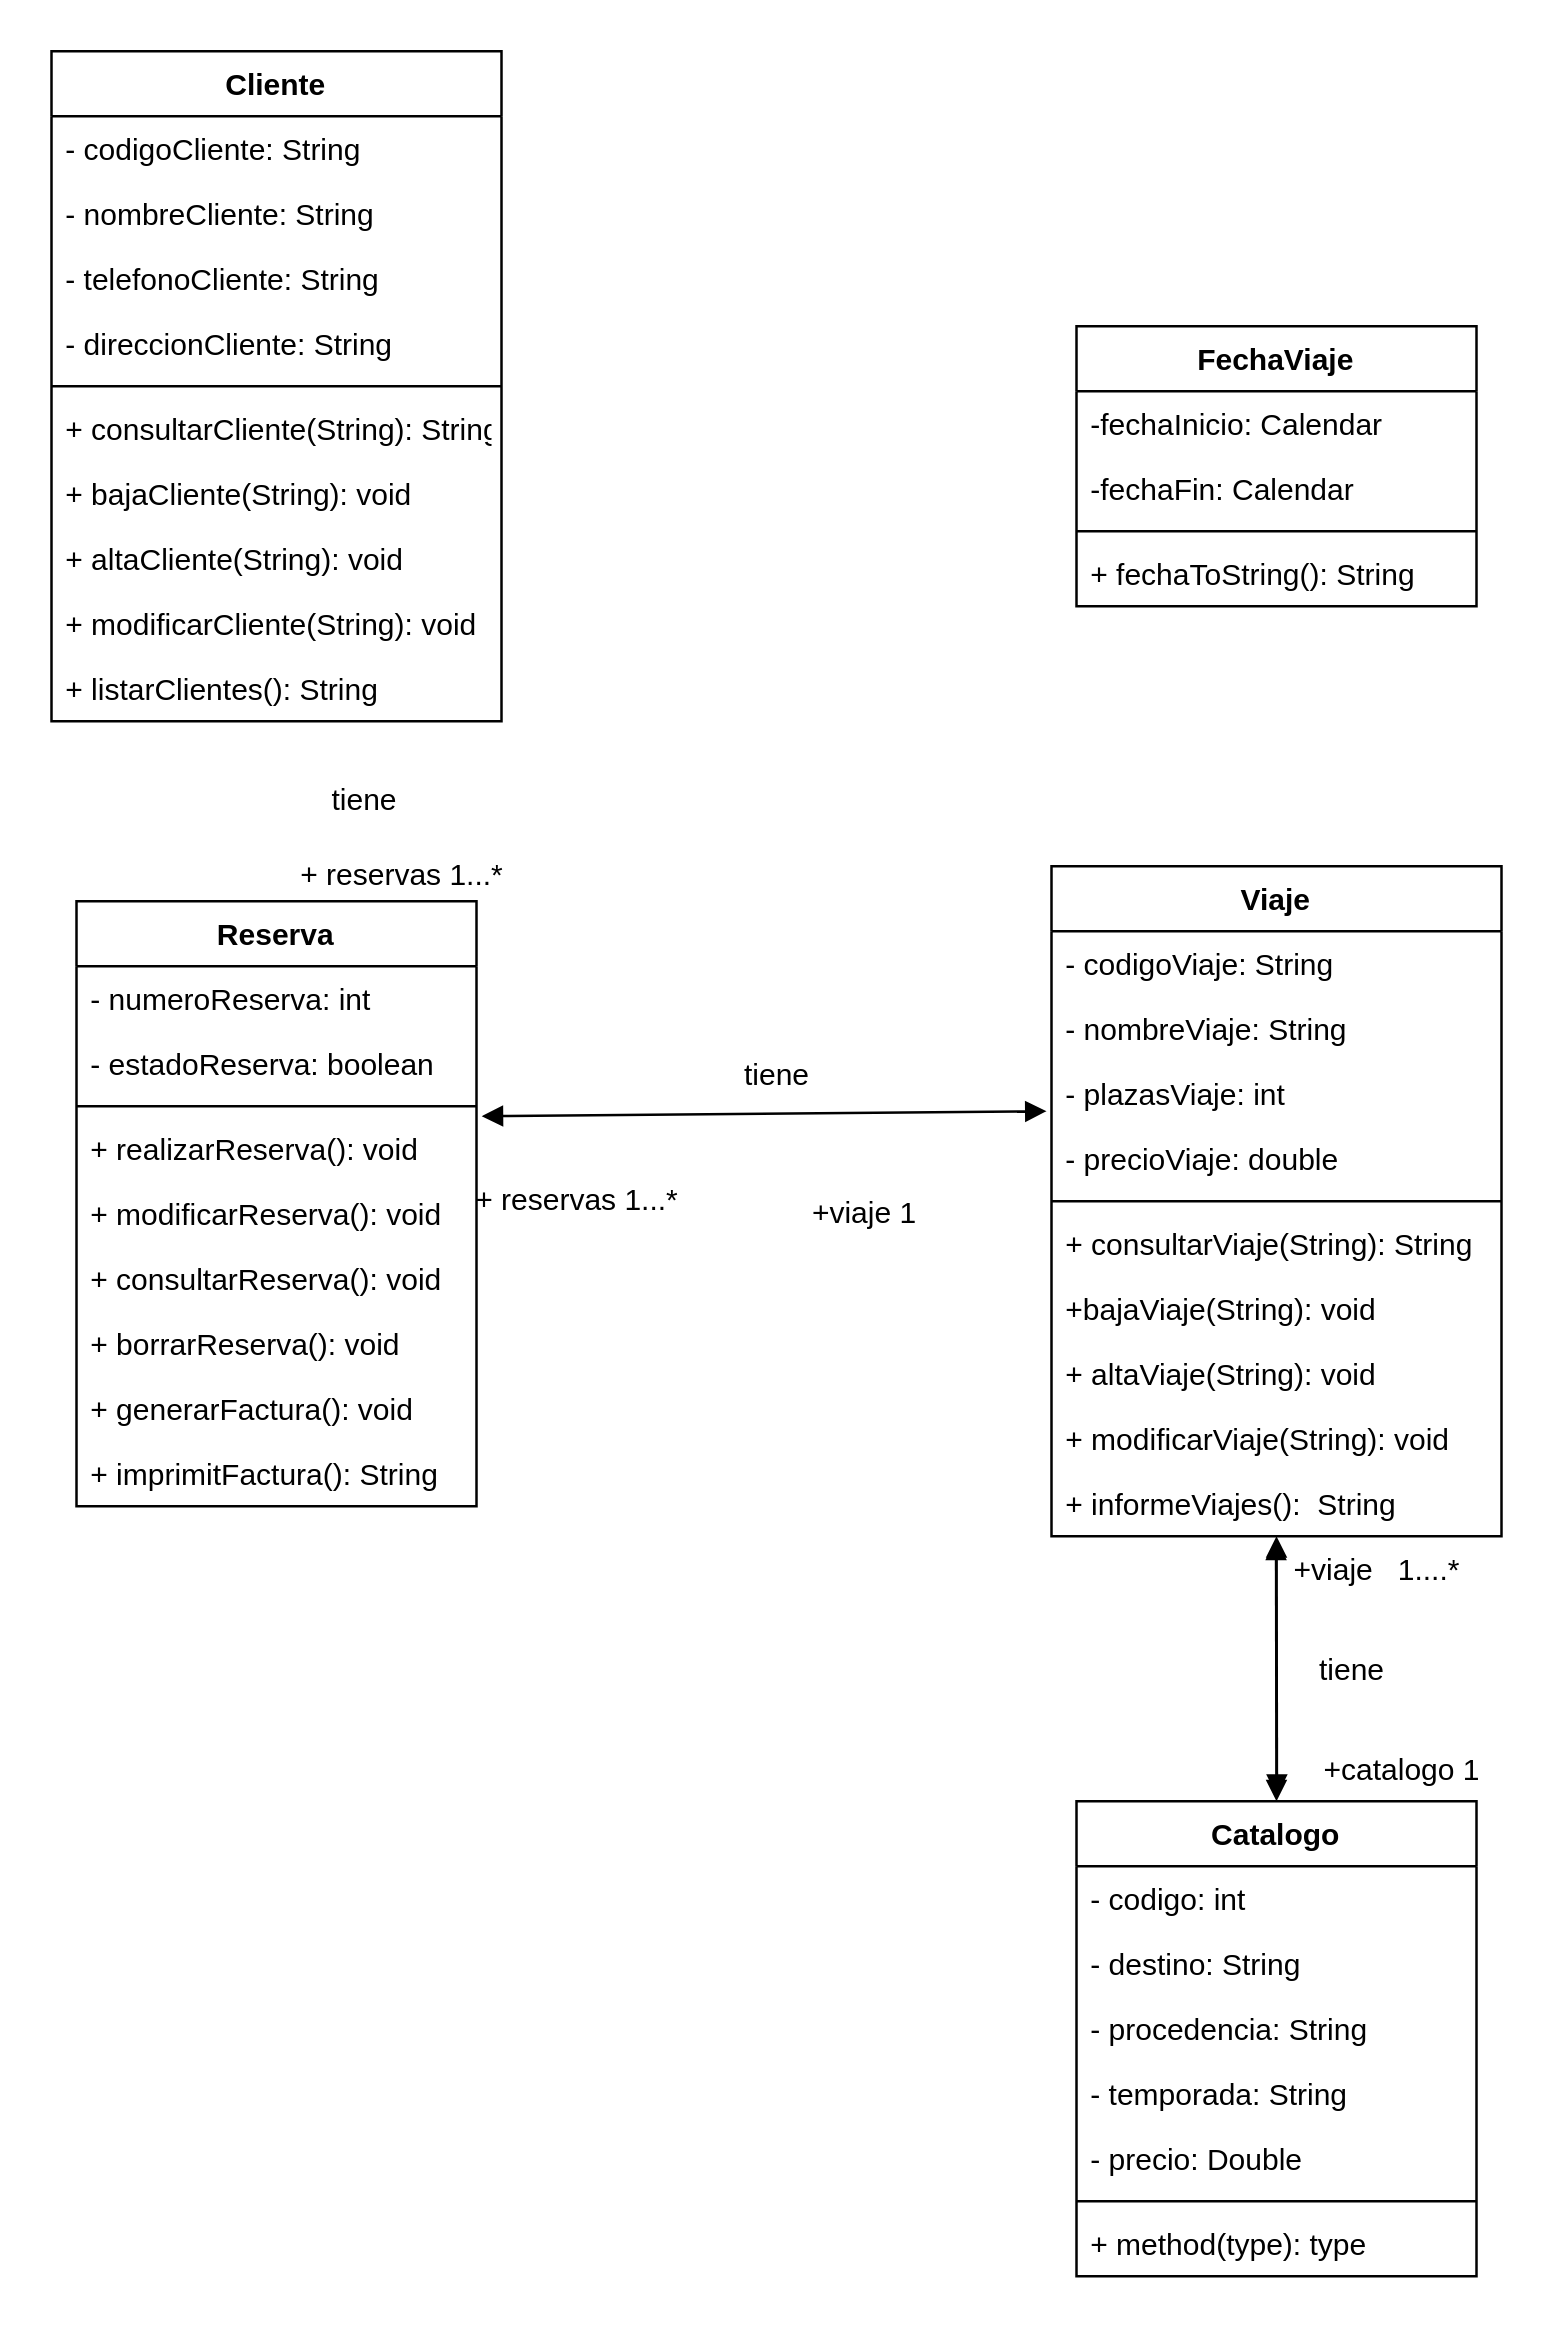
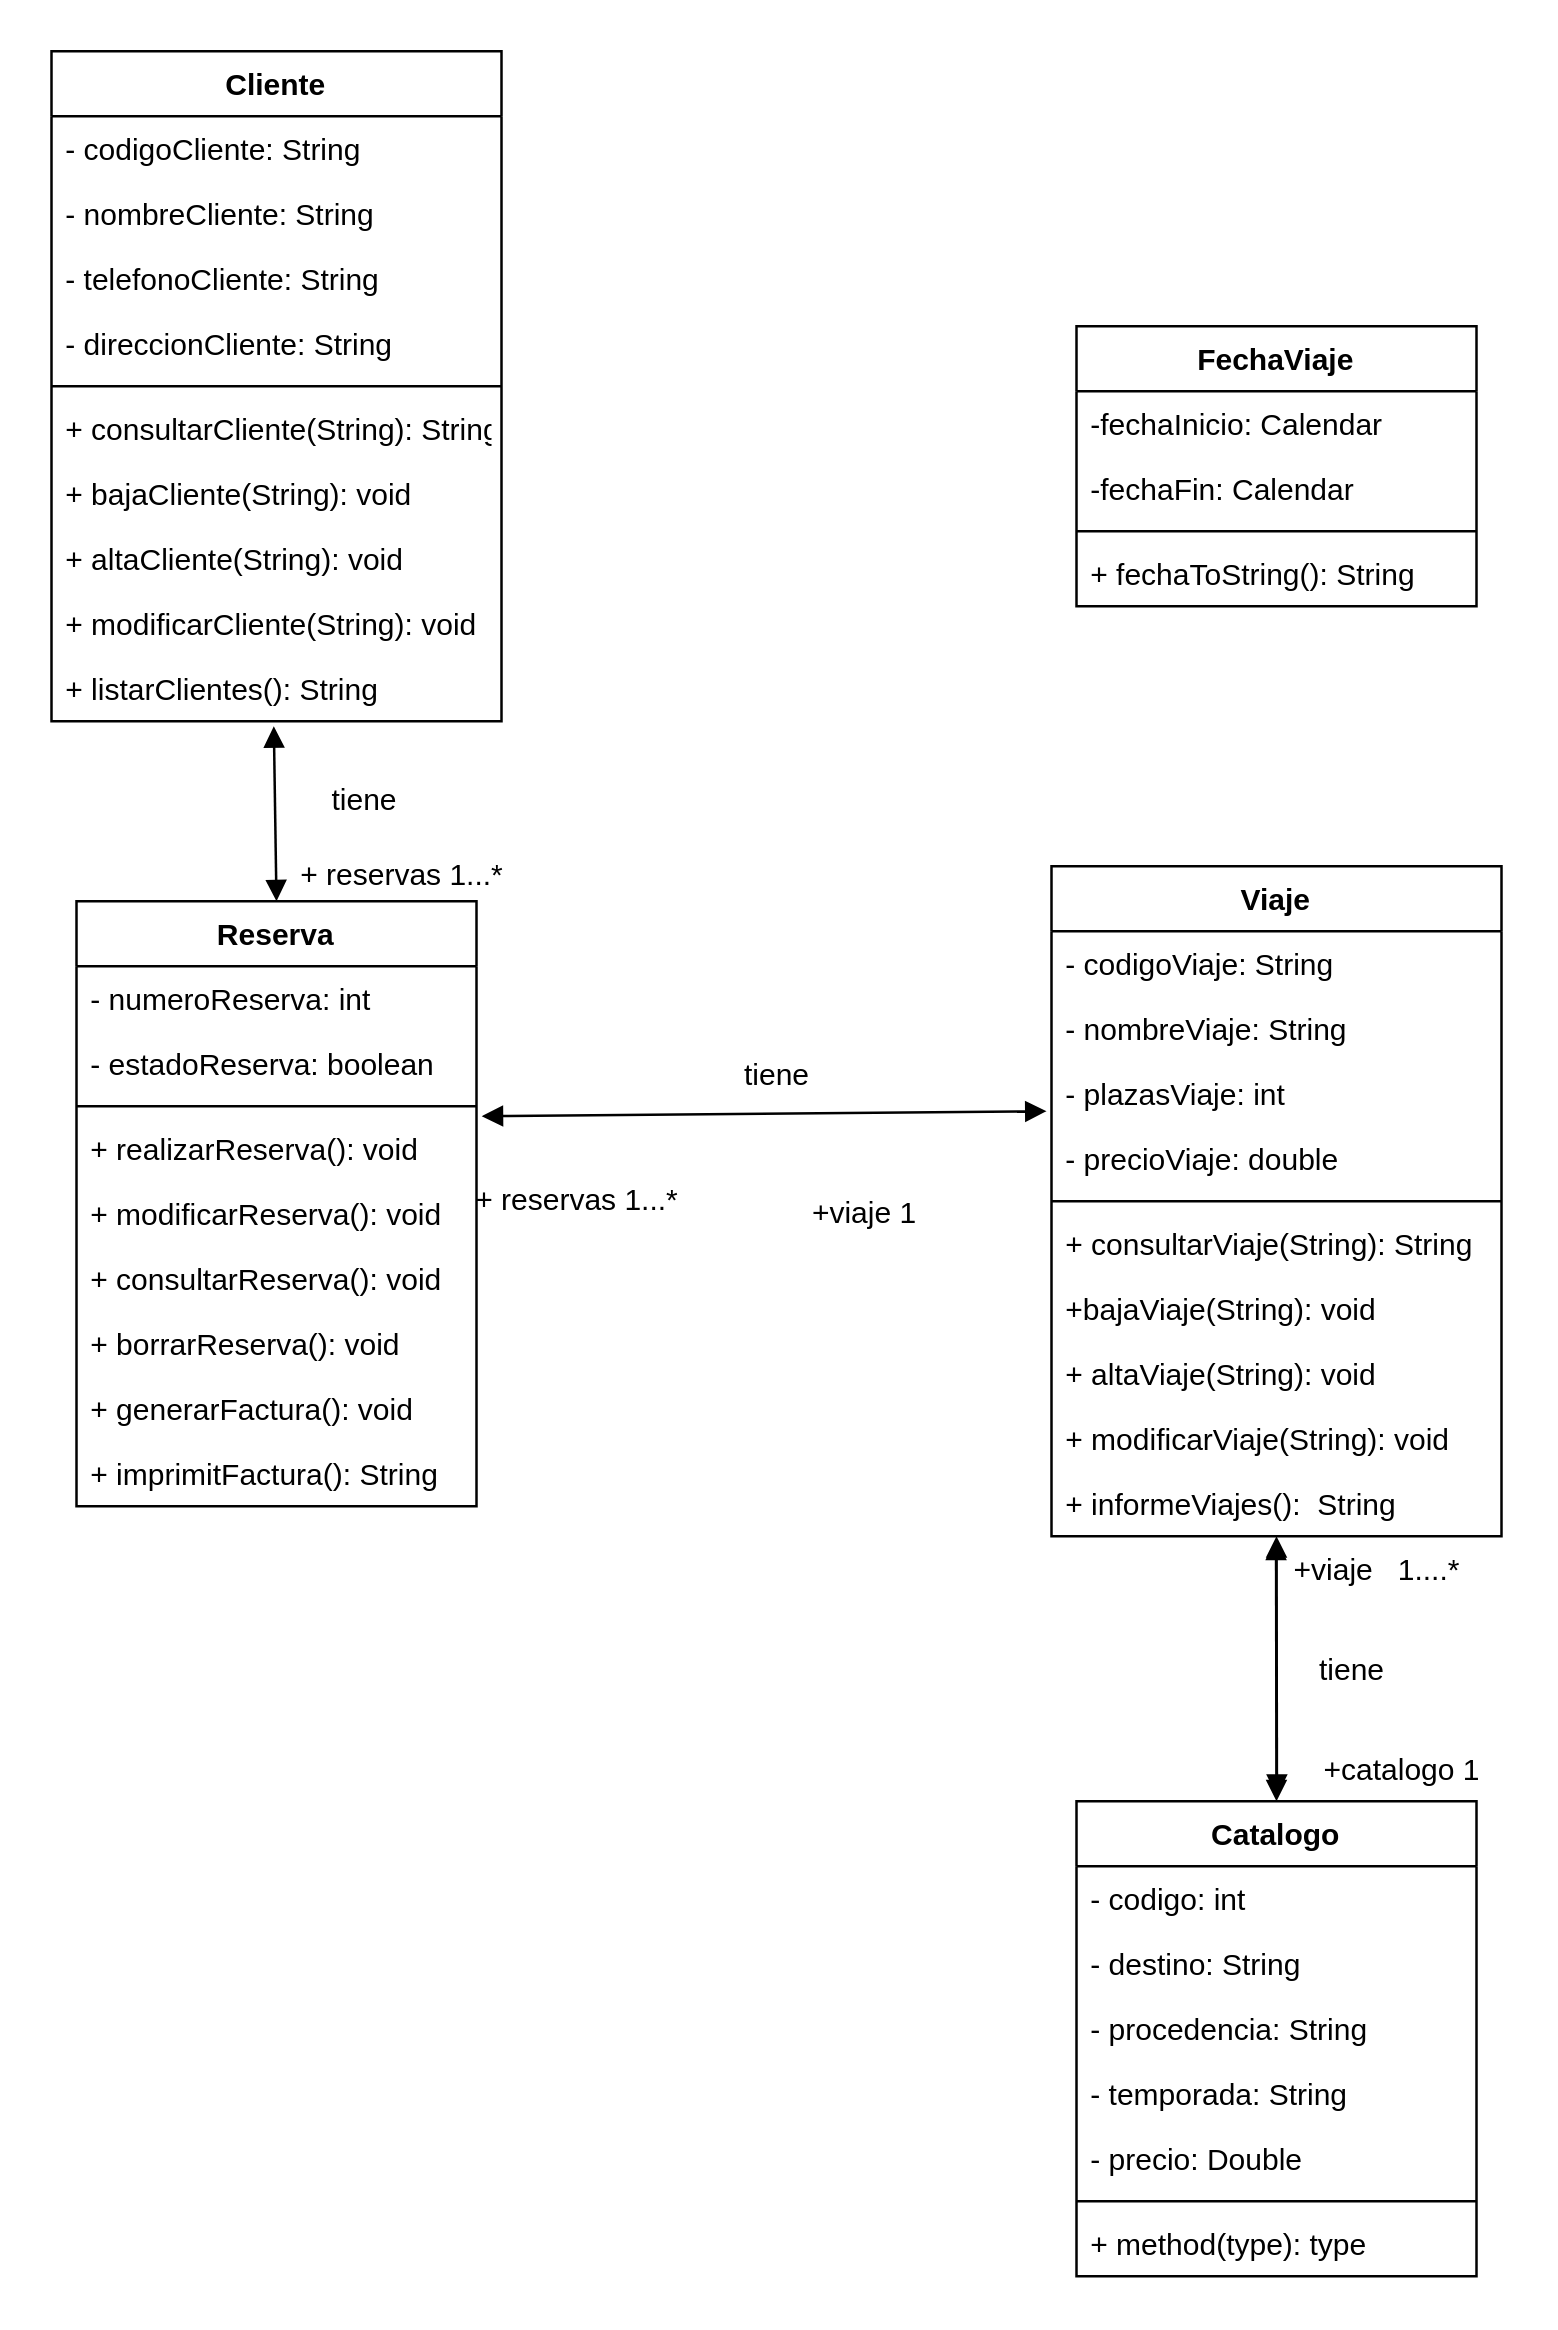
none -> (275, 814)
